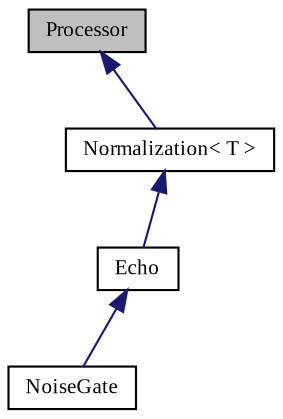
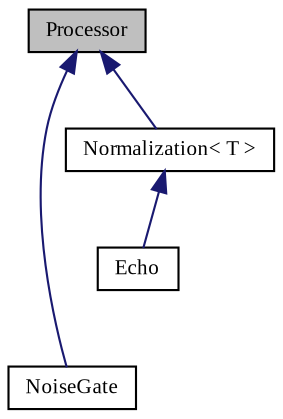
(100, 338) -> (42, 218)
